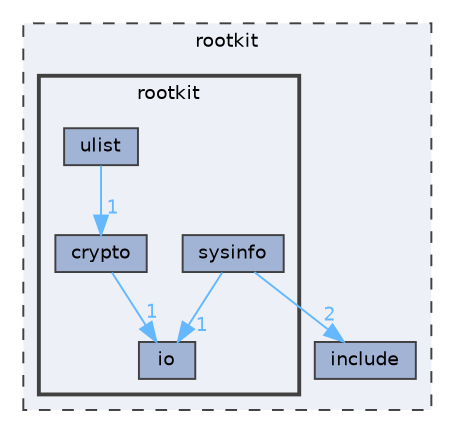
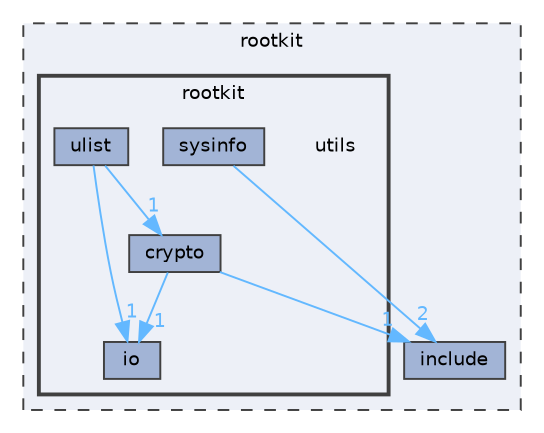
none -> (336, 147)
(205, 299) -> (106, 244)
none -> (305, 303)
